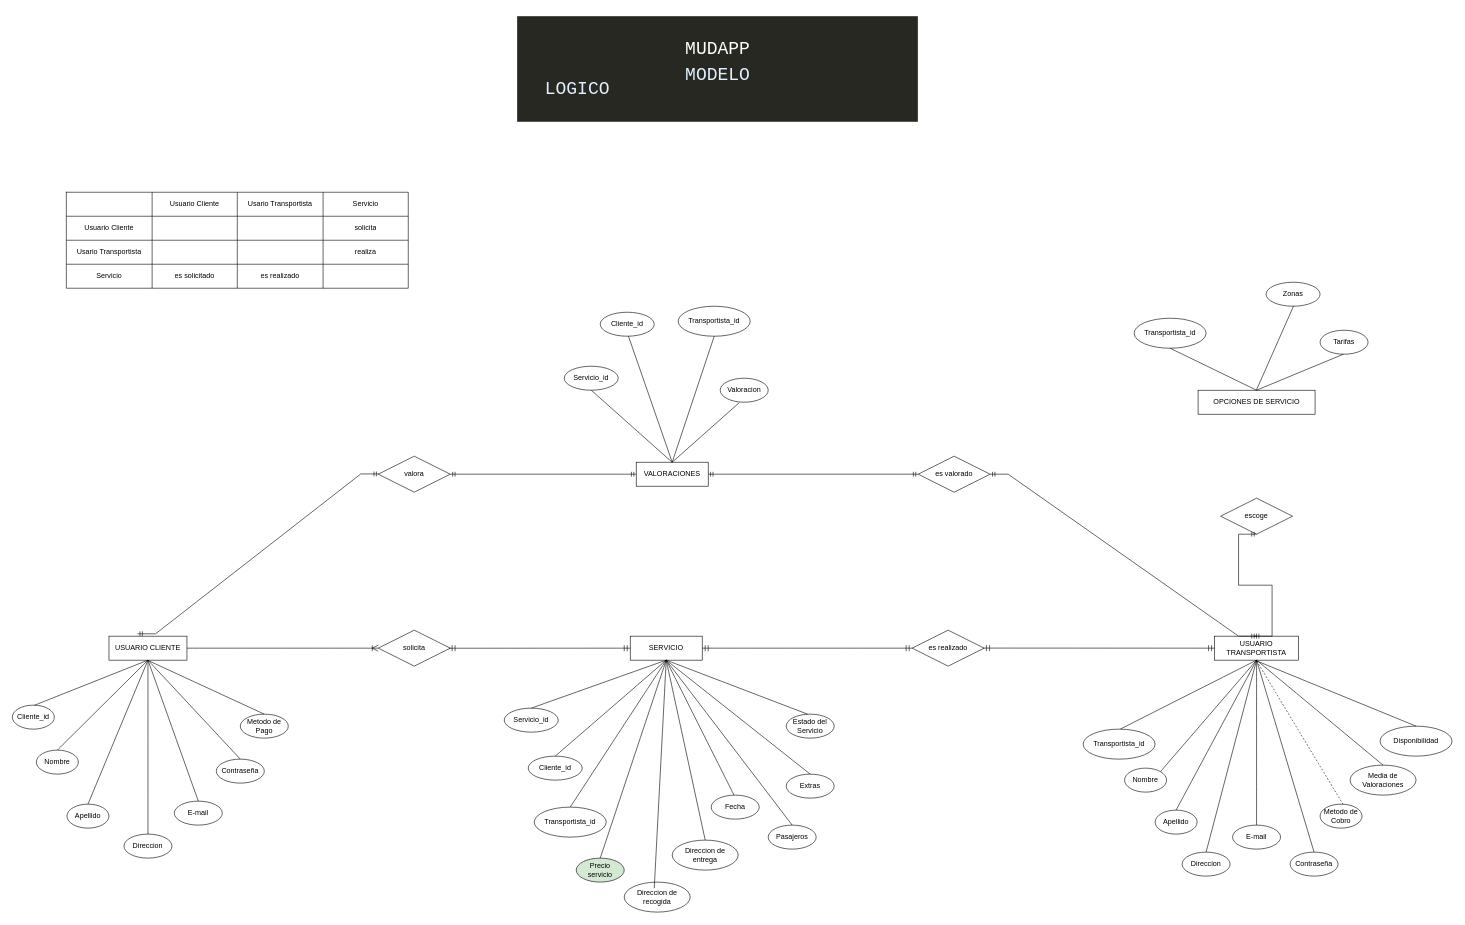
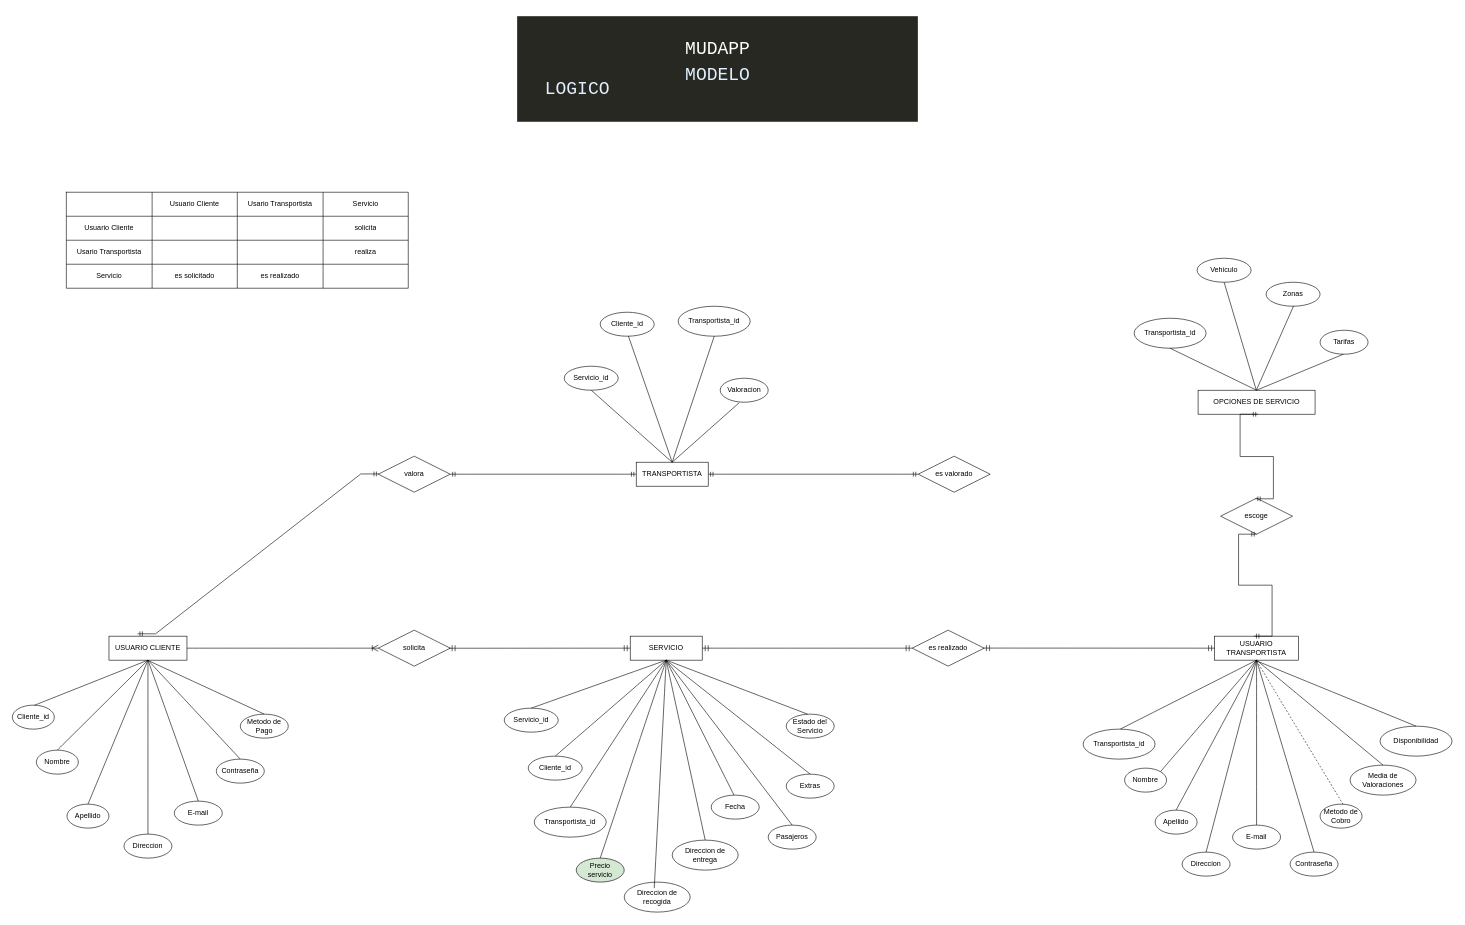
none -> (1224, 270)
none -> (1240, 334)
none -> (1266, 457)
(672, 474) -> (672, 474)
(1116, 550) -> none
